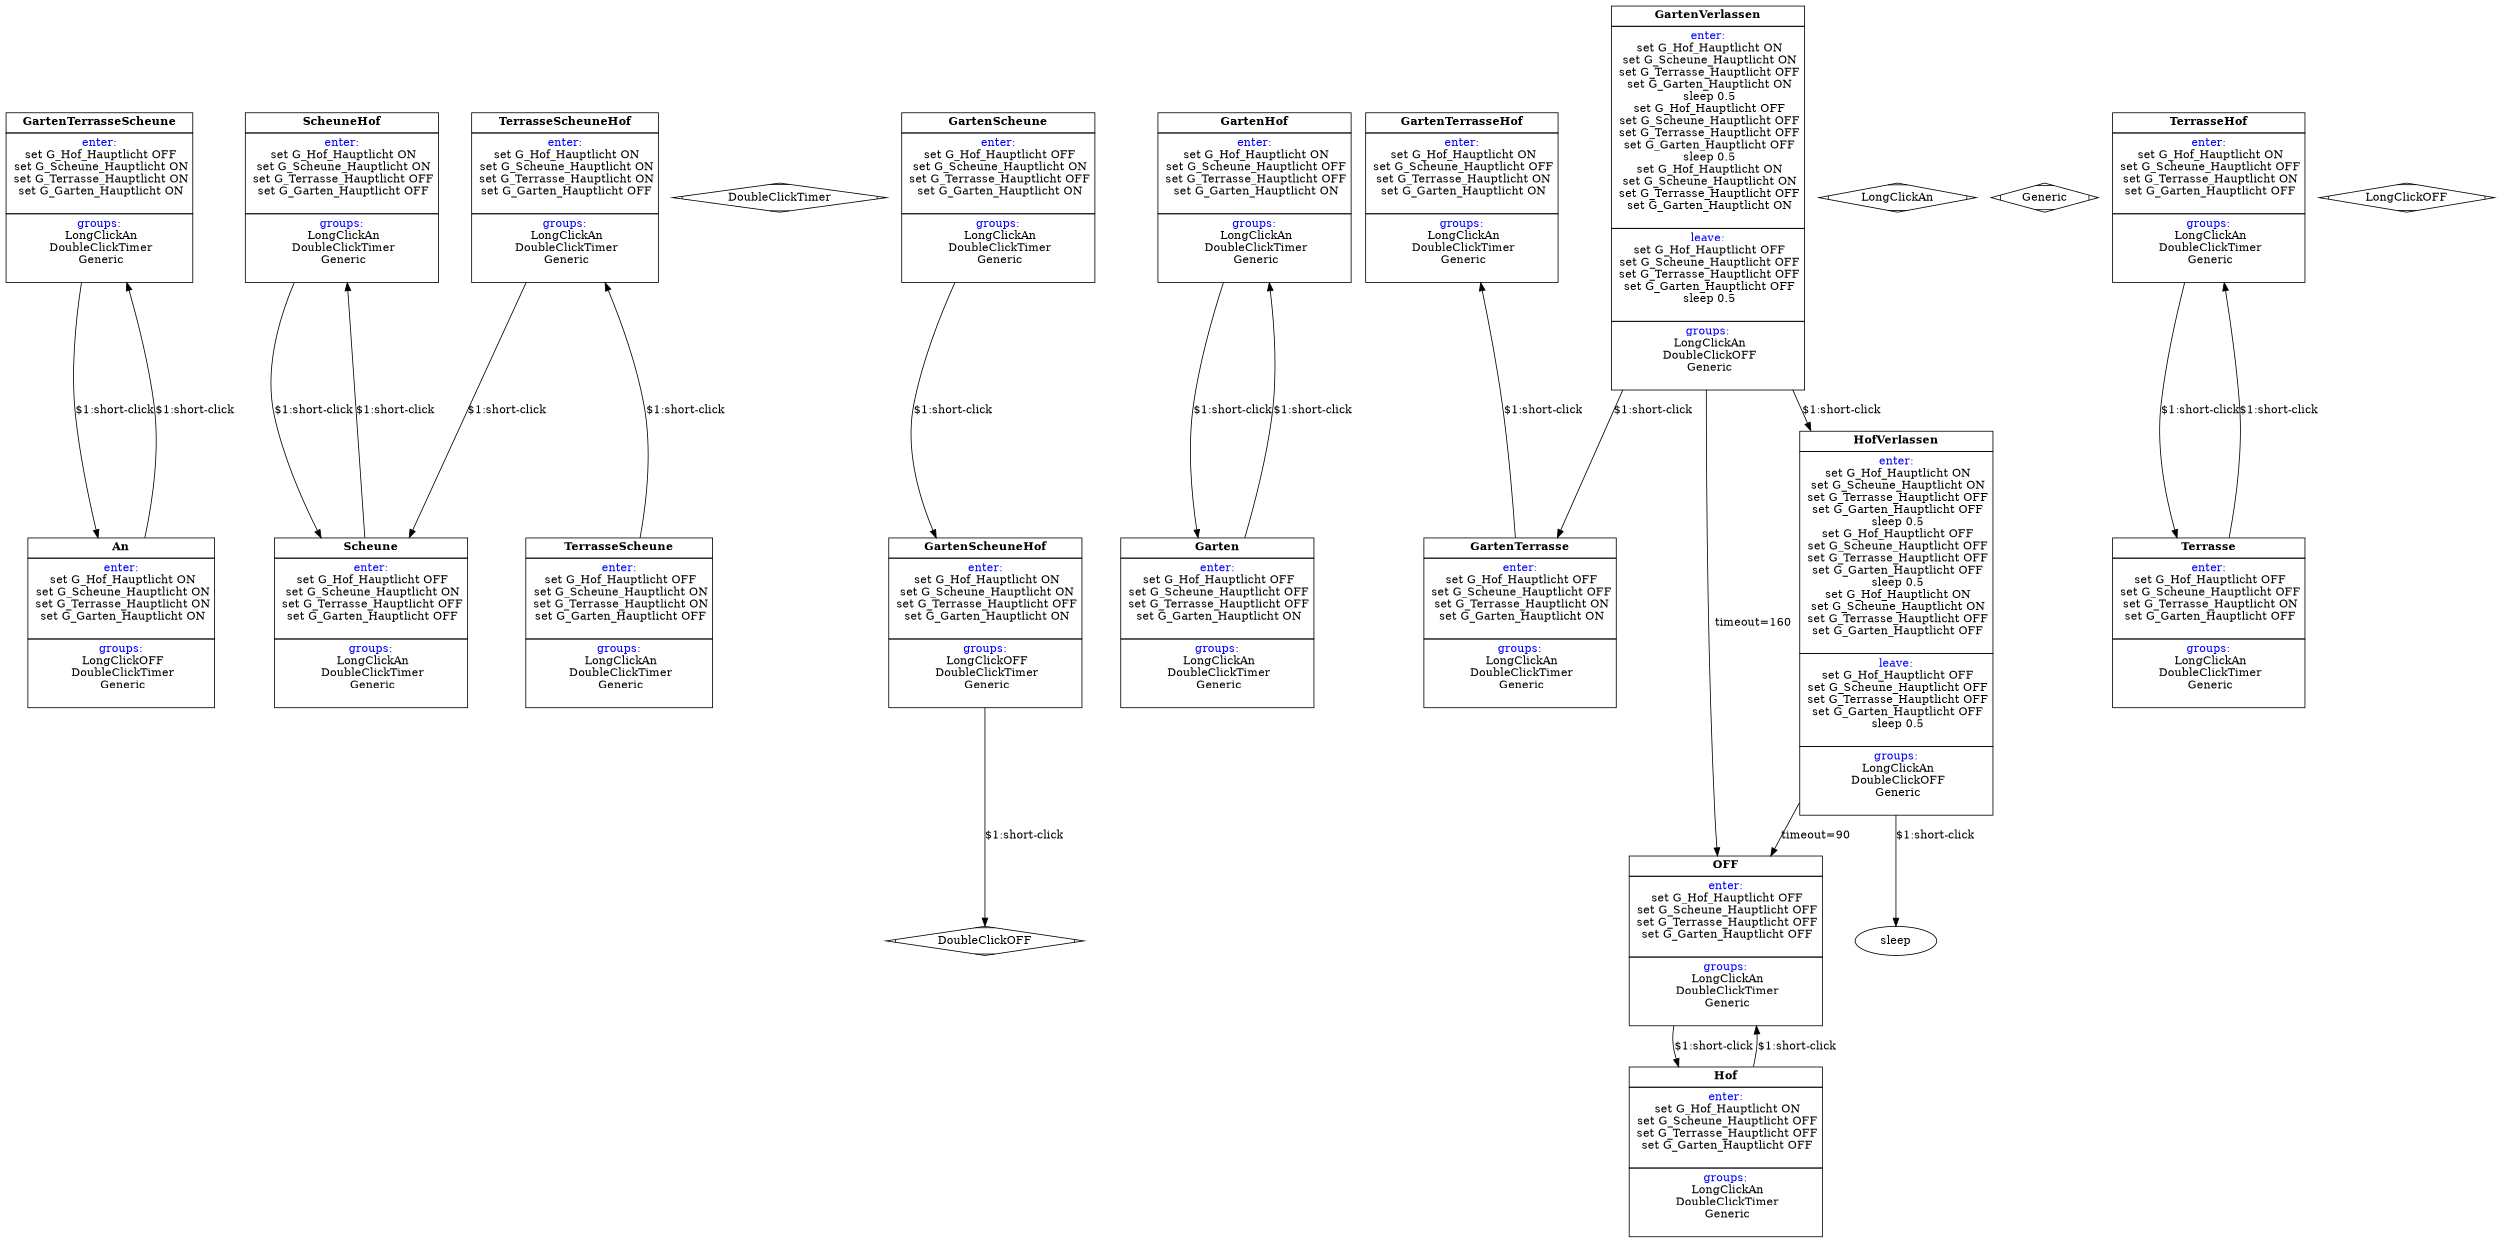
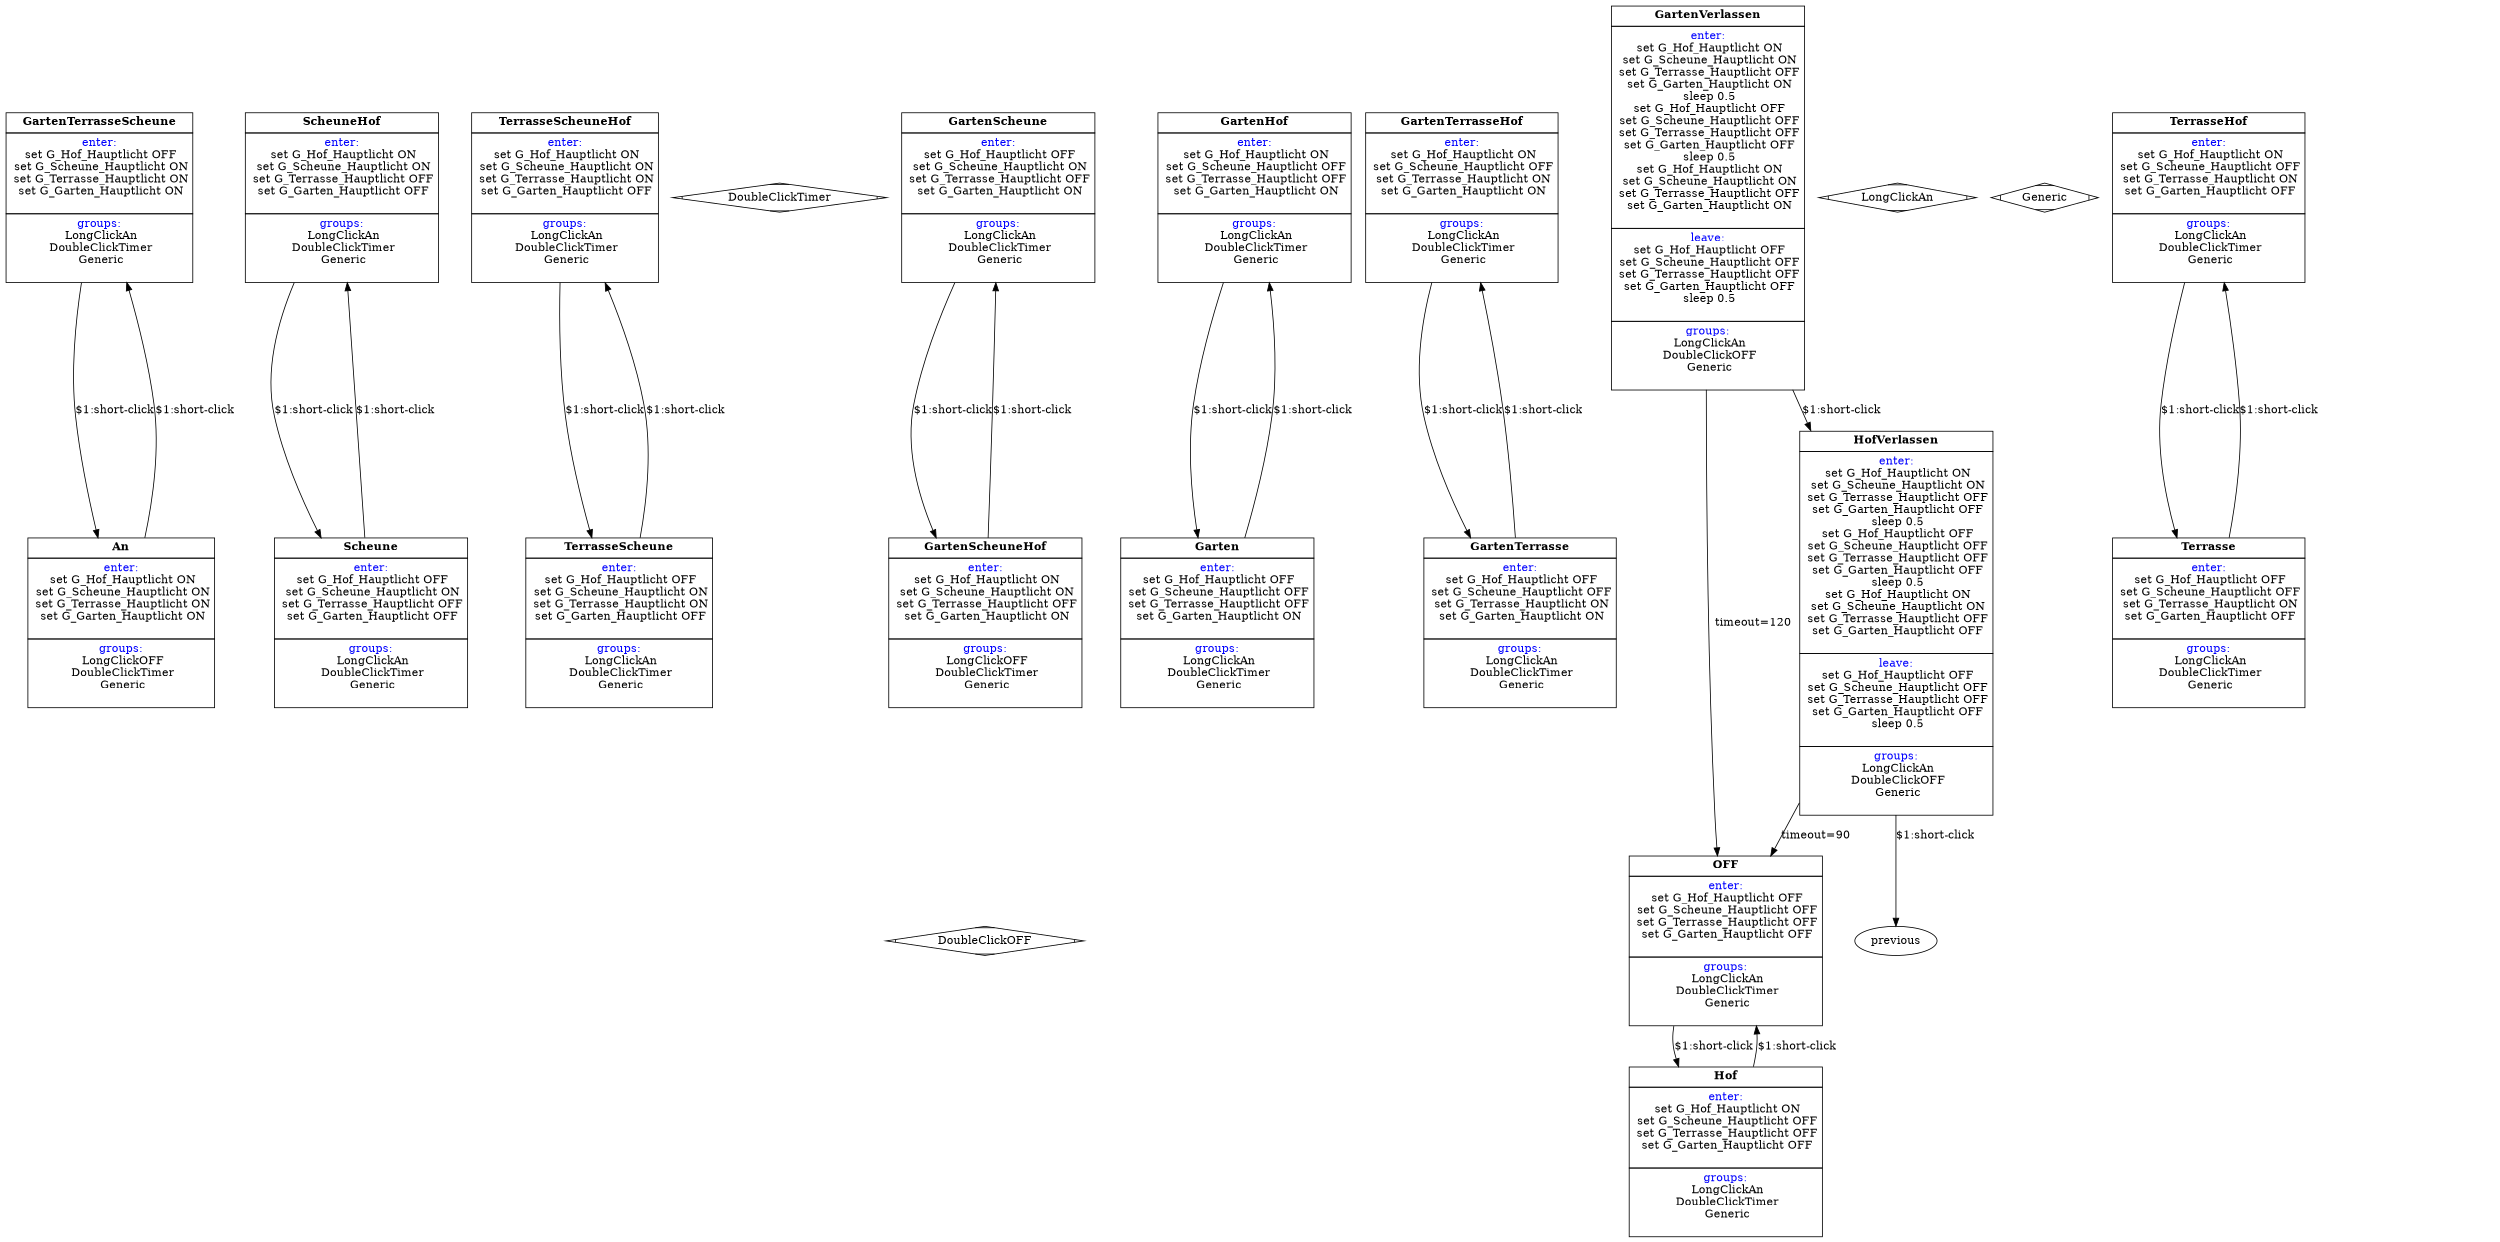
(2407, 198) -> none
(469, 406) -> (564, 408)
(1592, 460) -> (1423, 410)
(1753, 623) -> (1753, 623)
(985, 813) -> (992, 414)
(1896, 941) -> (1896, 941)
